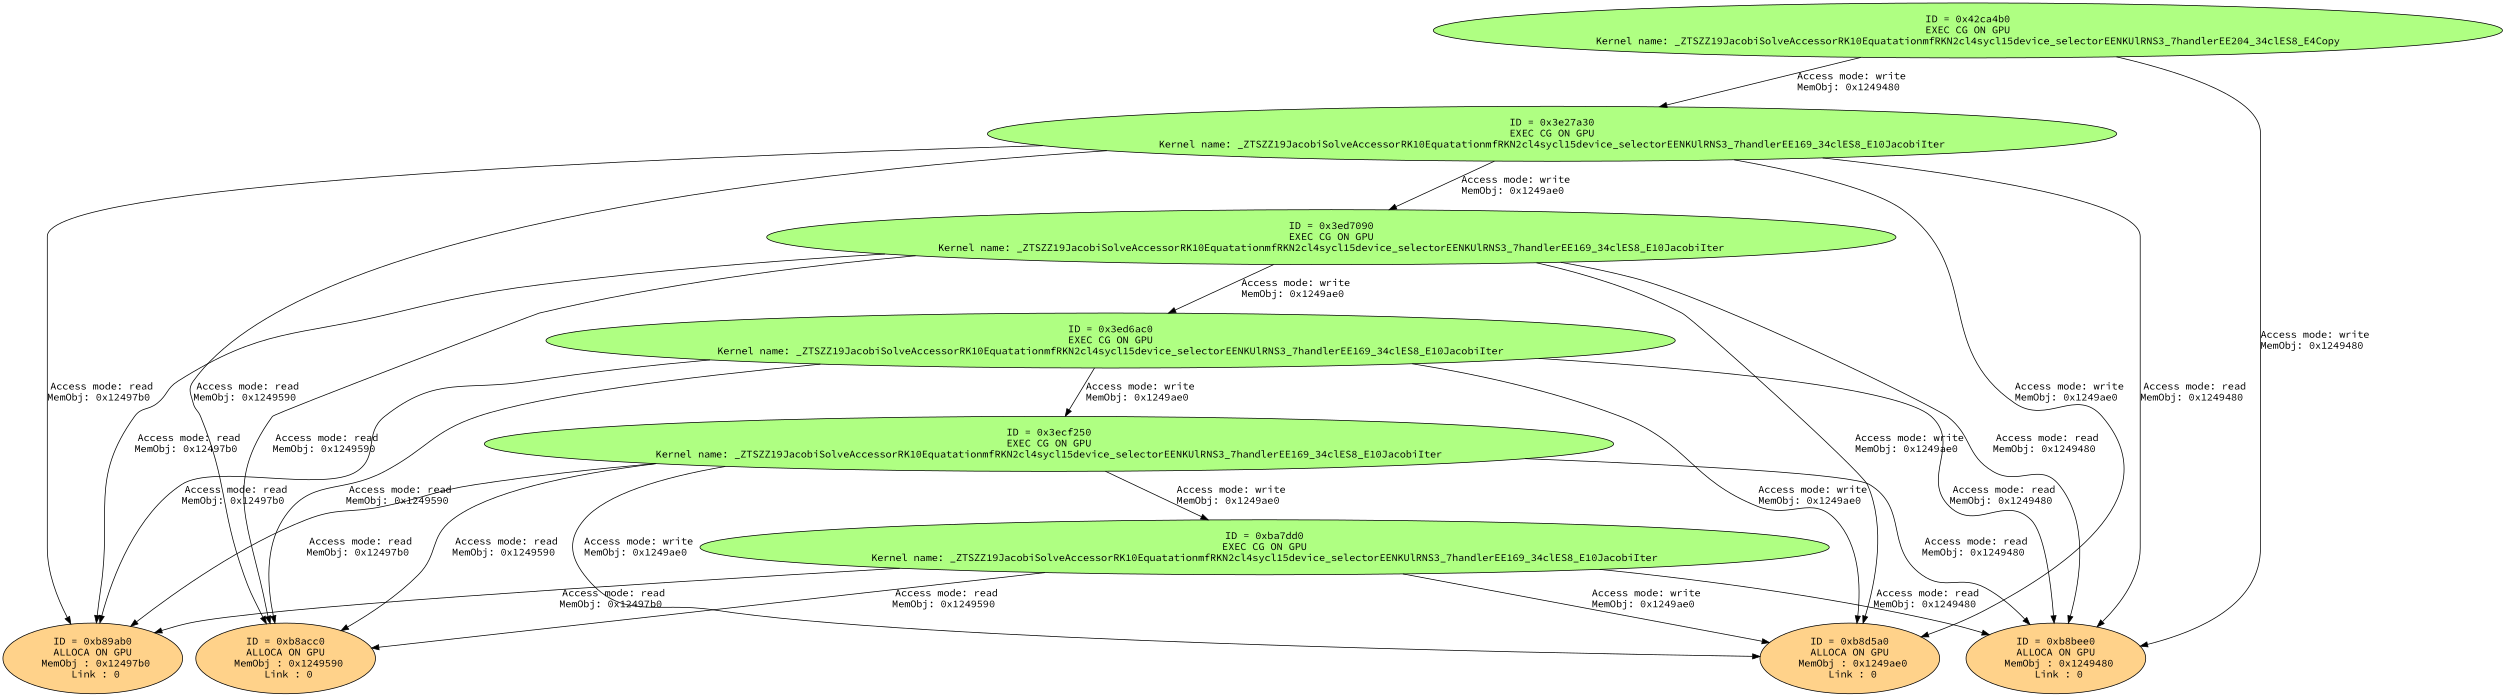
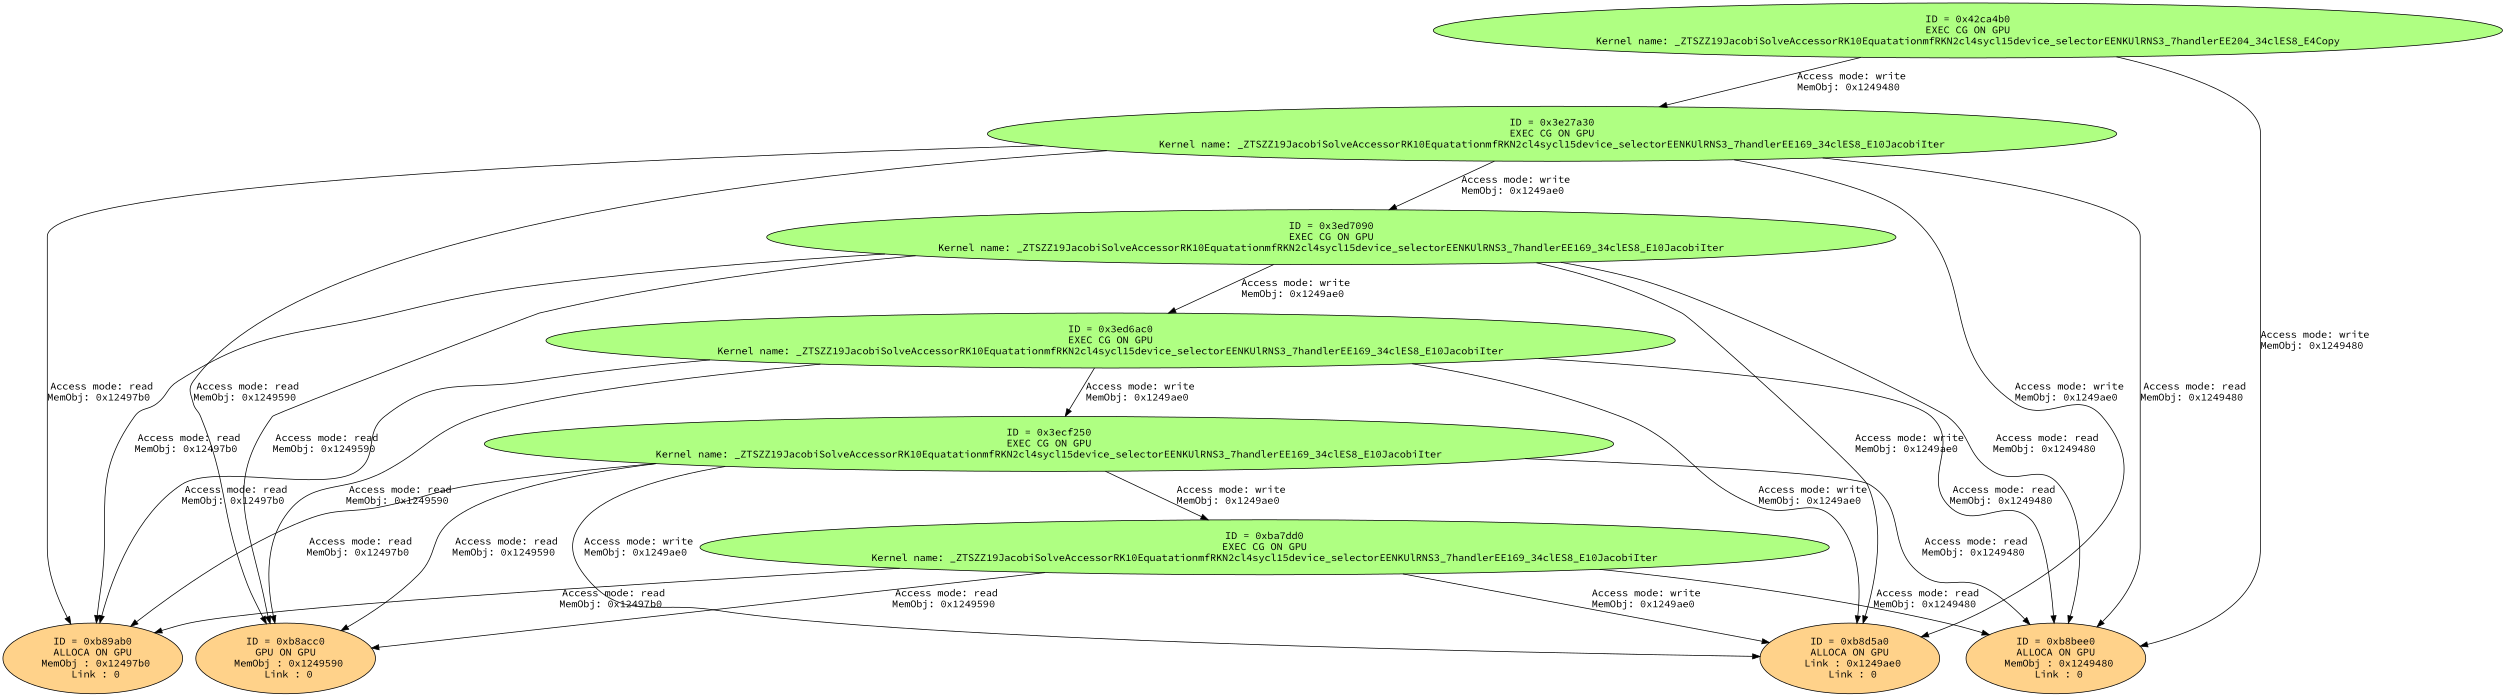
(286, 658) -> (286, 658)
(1850, 658) -> (1850, 658)
